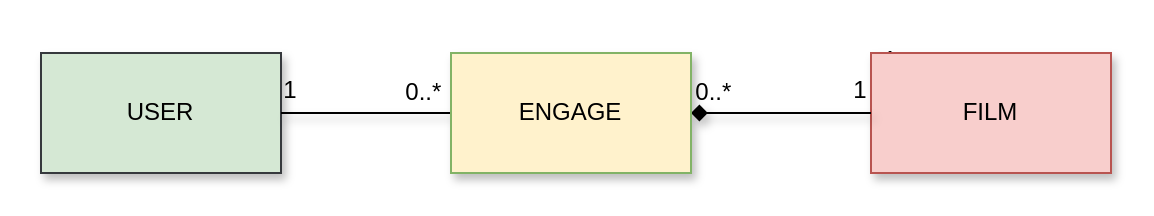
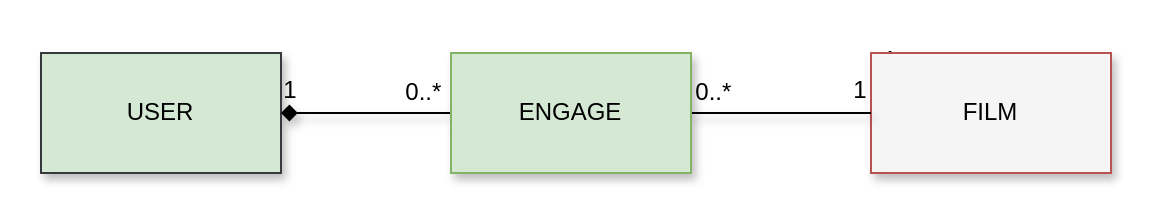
(289, 113) -> (297, 113)
(571, 113) -> (571, 113)
(707, 113) -> (699, 113)
(991, 113) -> (991, 113)
